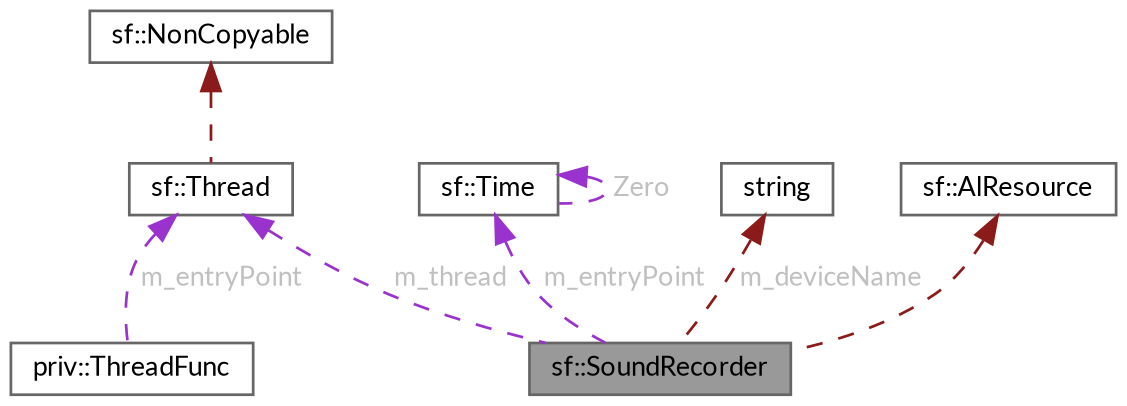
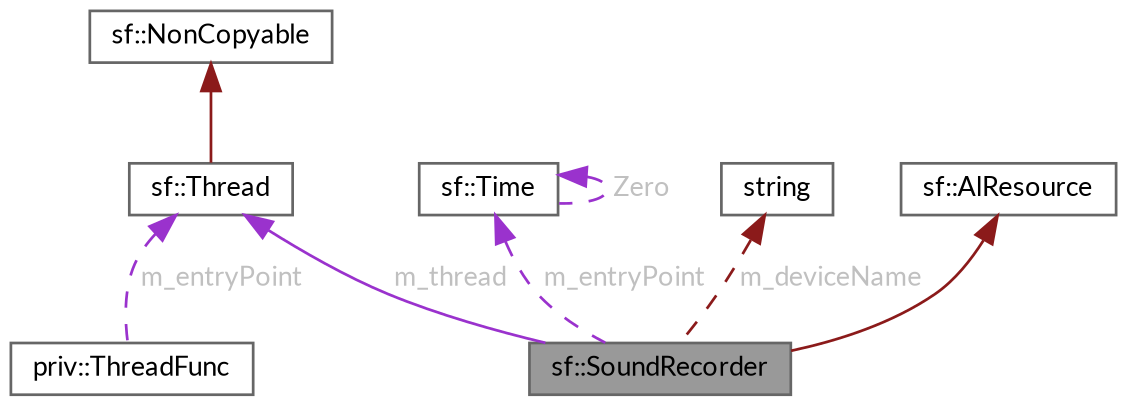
(211, 127) -> (211, 127)
(402, 299) -> (402, 299)
(899, 315) -> (899, 315)
